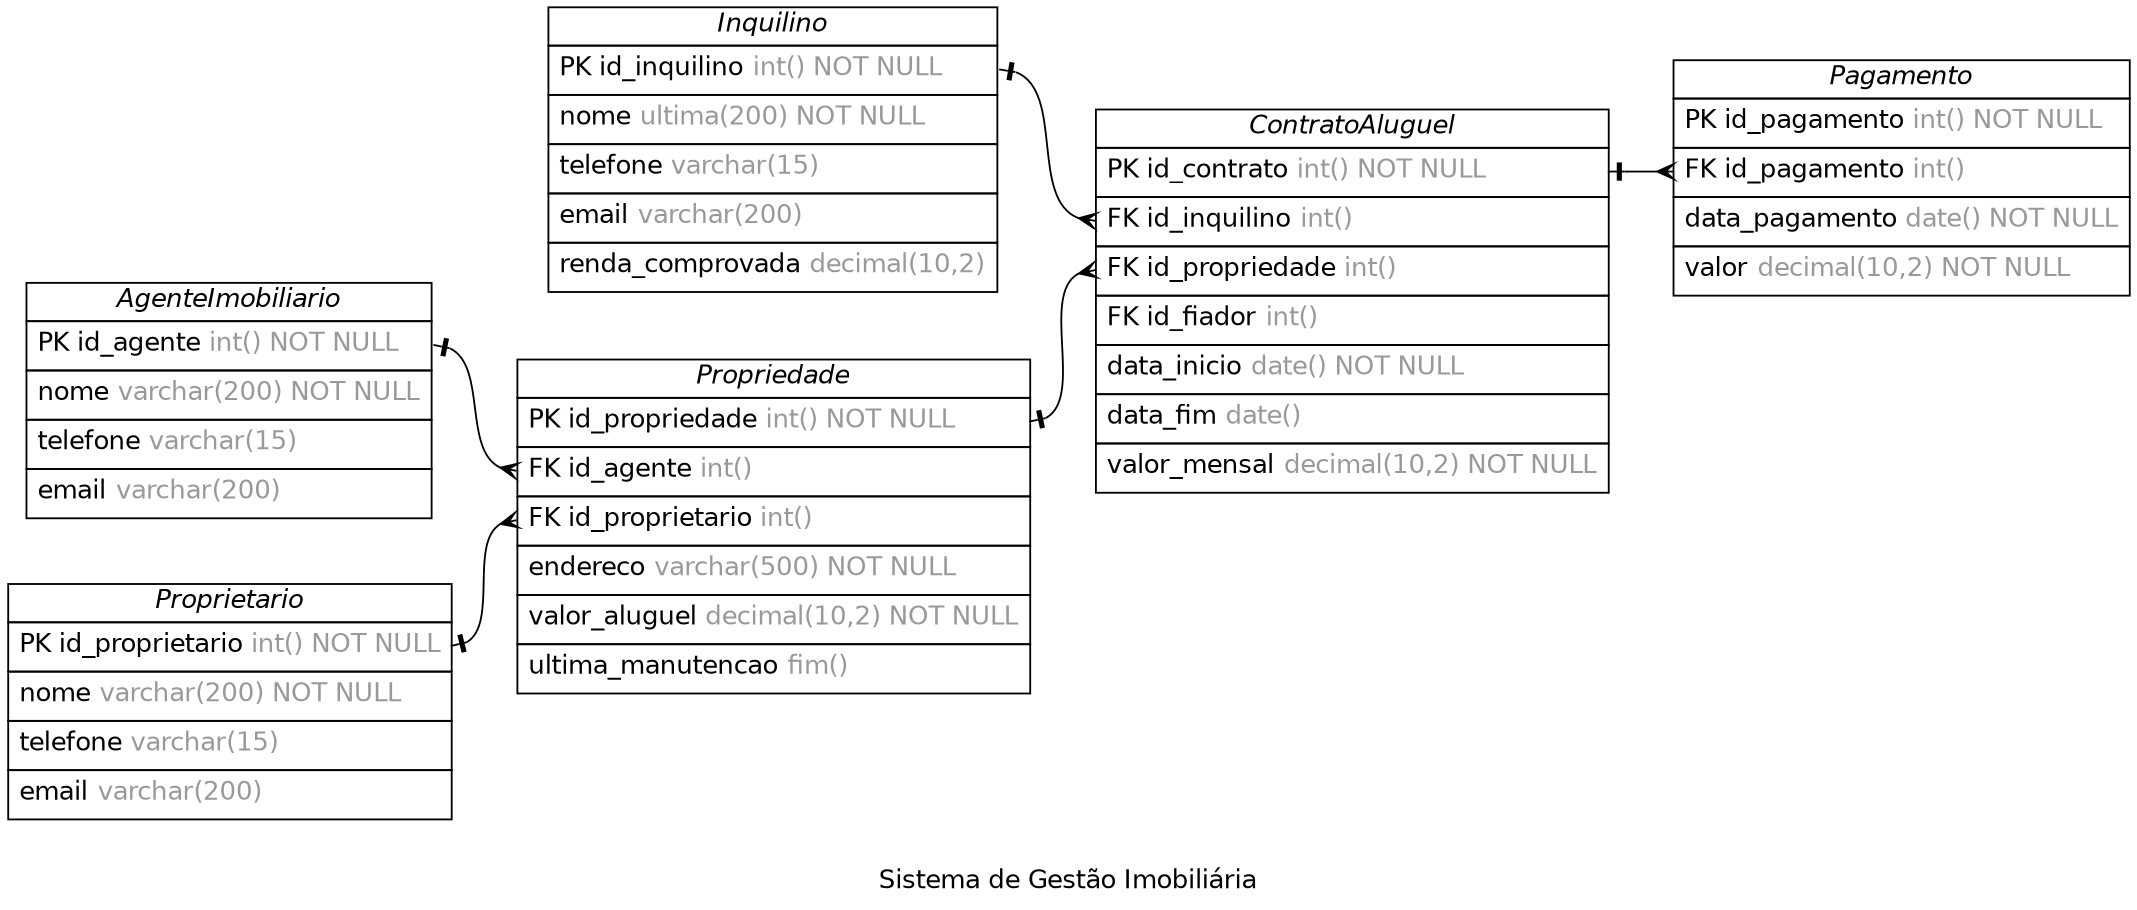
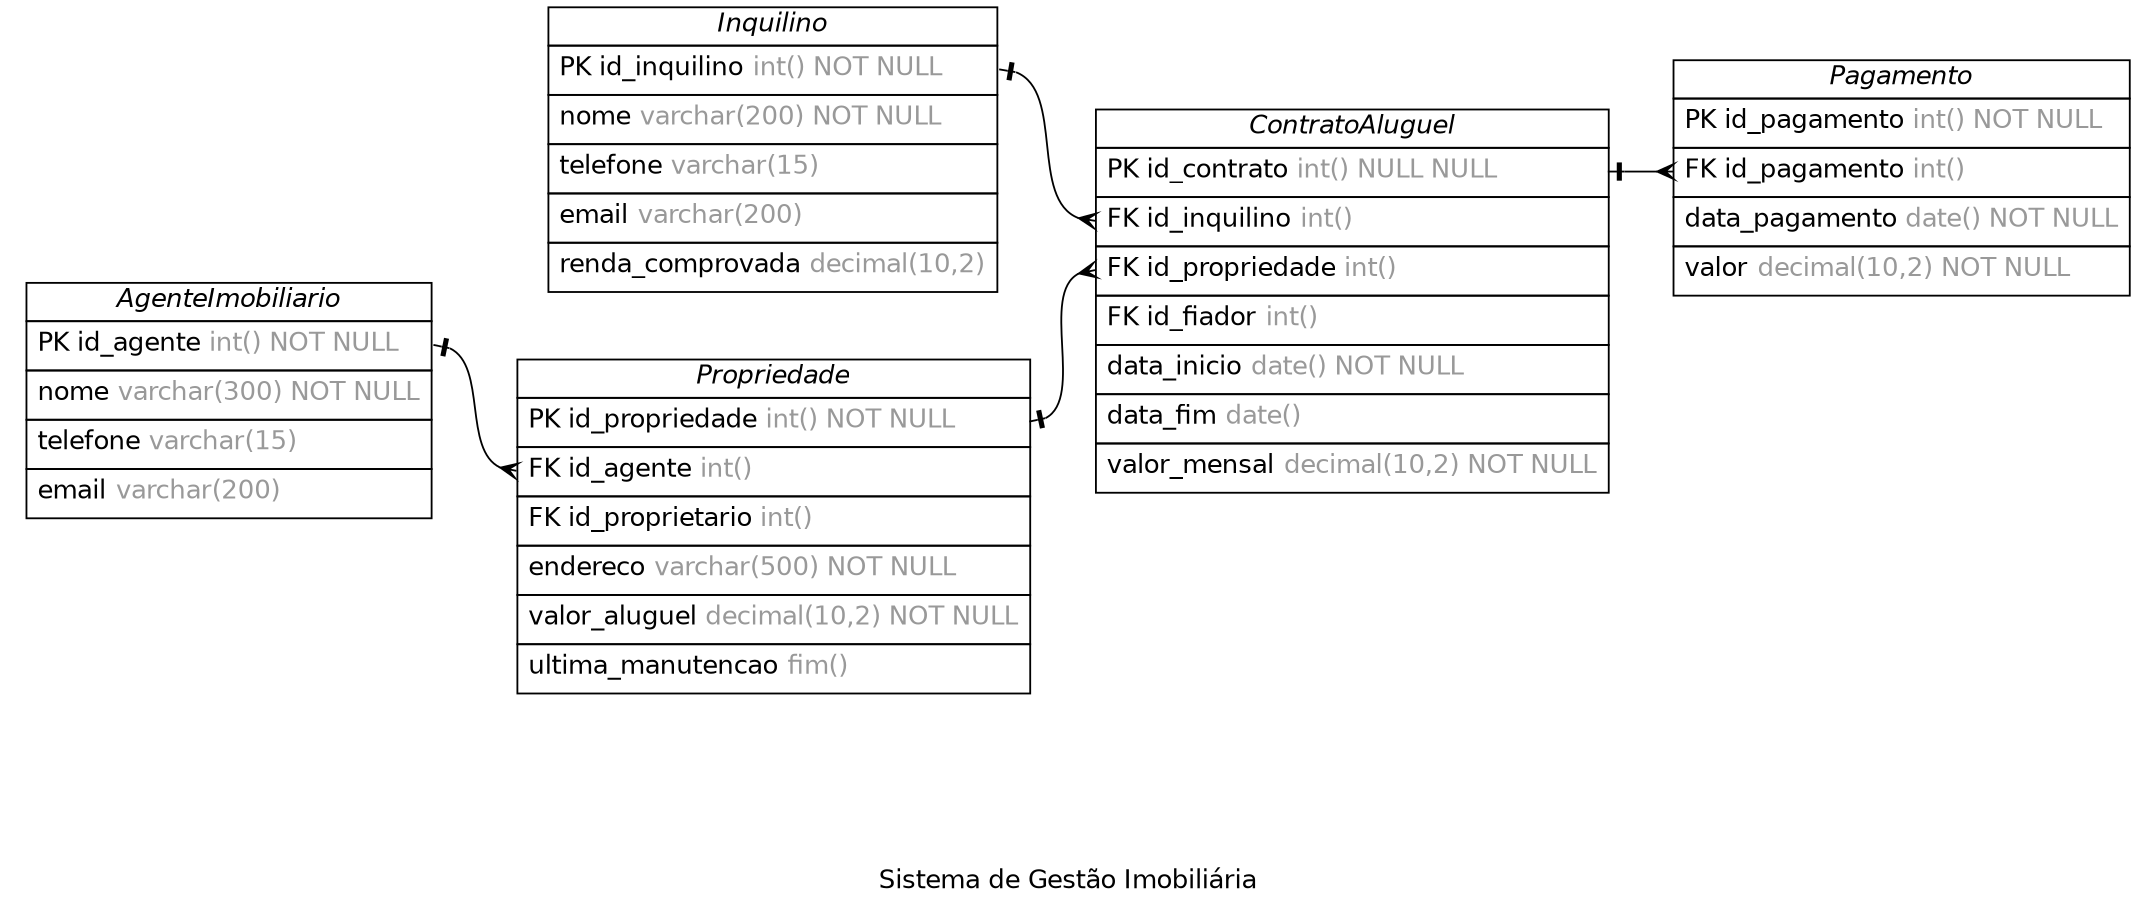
(783, 117) -> (791, 117)
(1392, 170) -> (1397, 170)
(269, 392) -> (269, 392)
(229, 701) -> none
